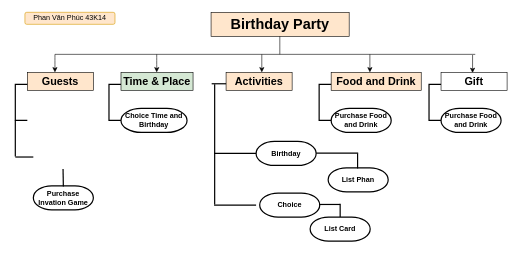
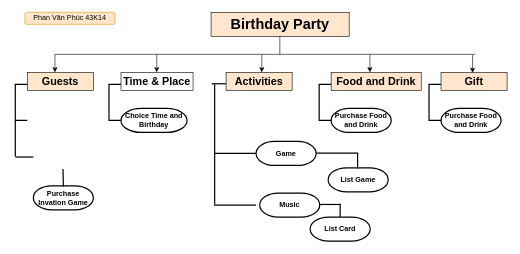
(157, 81) -> (157, 81)
(474, 81) -> (474, 81)
(286, 153) -> (286, 153)
(358, 180) -> (358, 180)
(290, 205) -> (290, 205)
